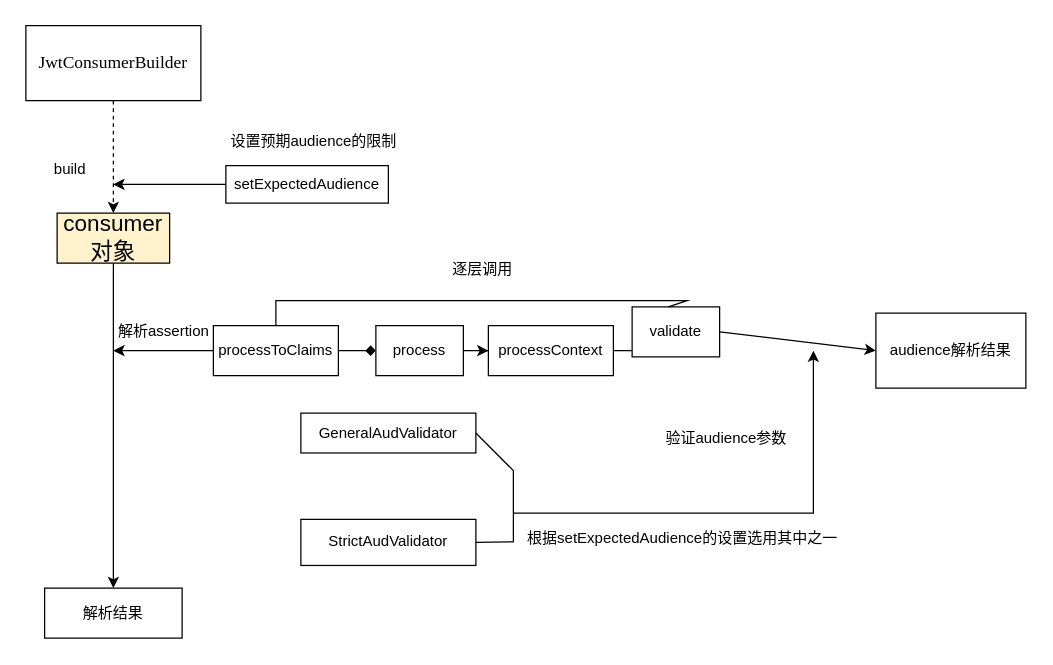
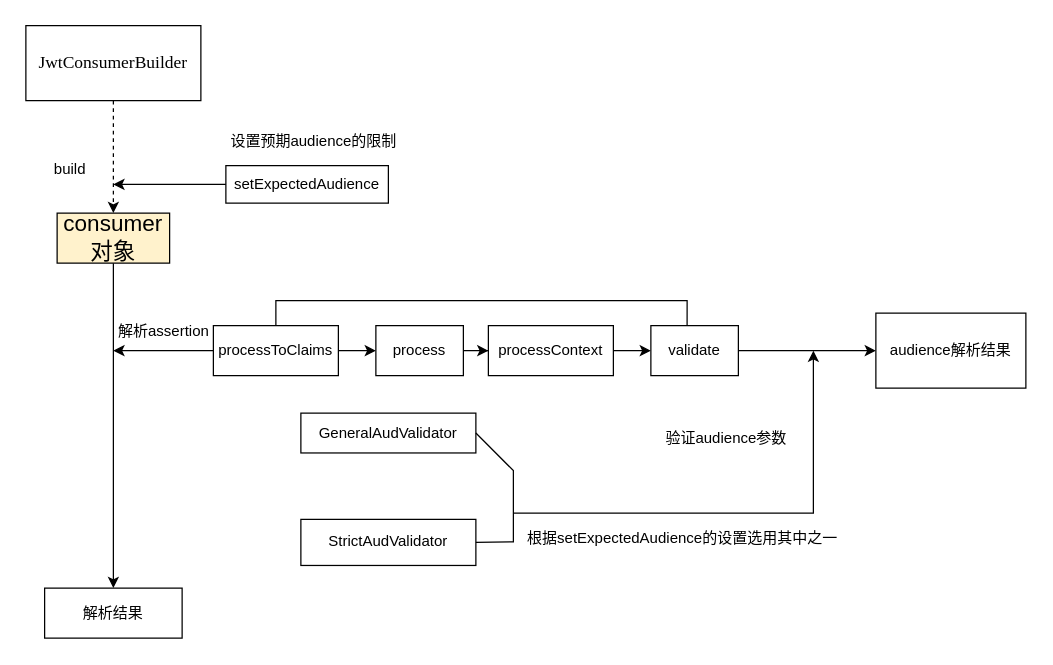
(482, 269) -> none
(676, 332) -> (694, 351)
(365, 351) -> (366, 351)
